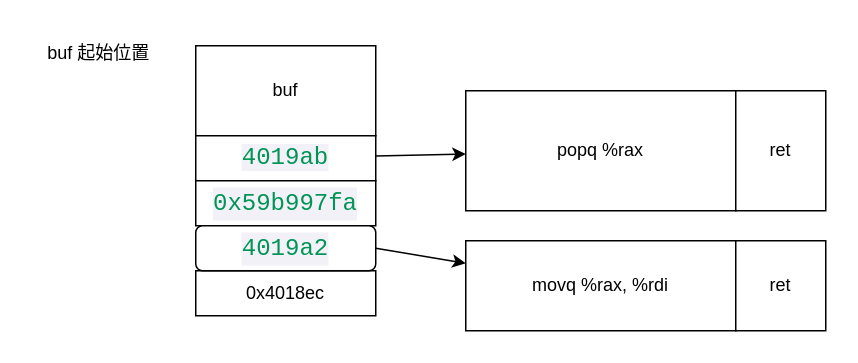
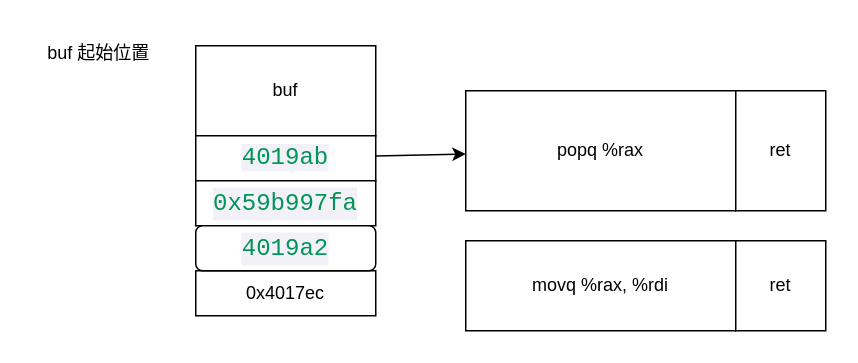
(416, 255) -> none
(286, 293) -> (286, 293)
